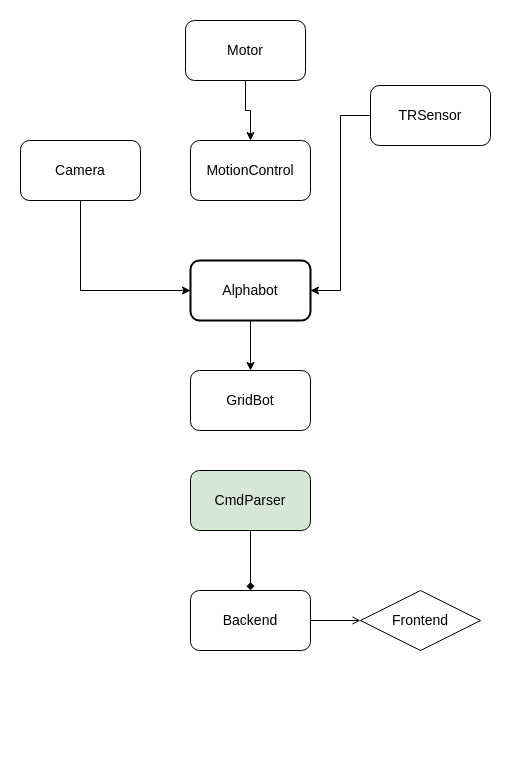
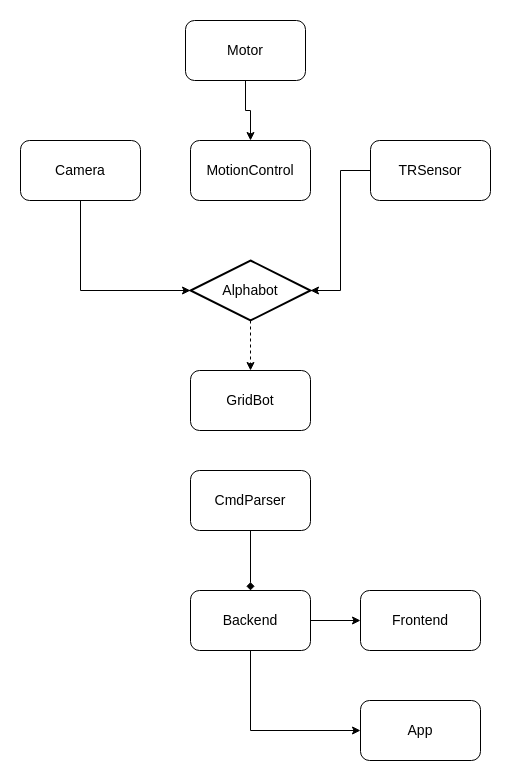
(431, 116) -> (431, 171)
(251, 291) -> (251, 291)
(251, 342) -> (251, 342)
(251, 501) -> (251, 501)
(354, 621) -> (352, 621)
(421, 621) -> (421, 621)
none -> (262, 731)
none -> (421, 731)
